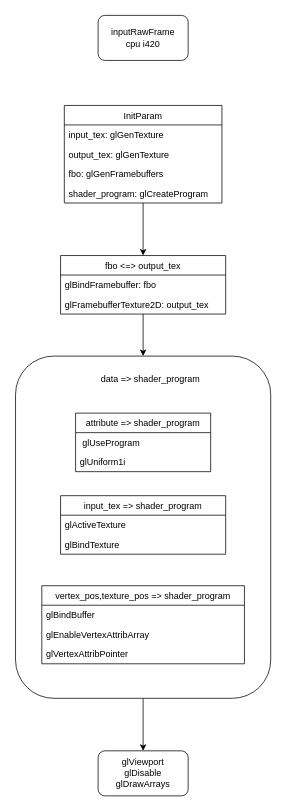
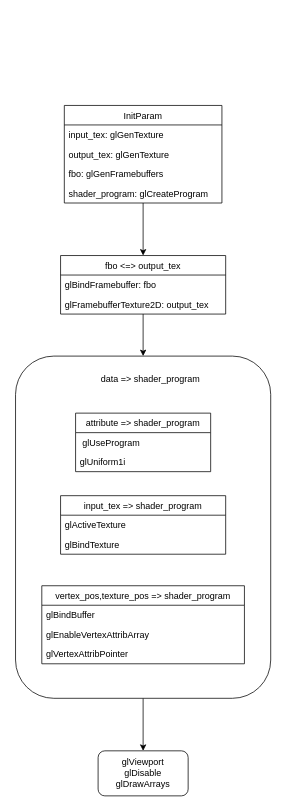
(143, 38) -> none
